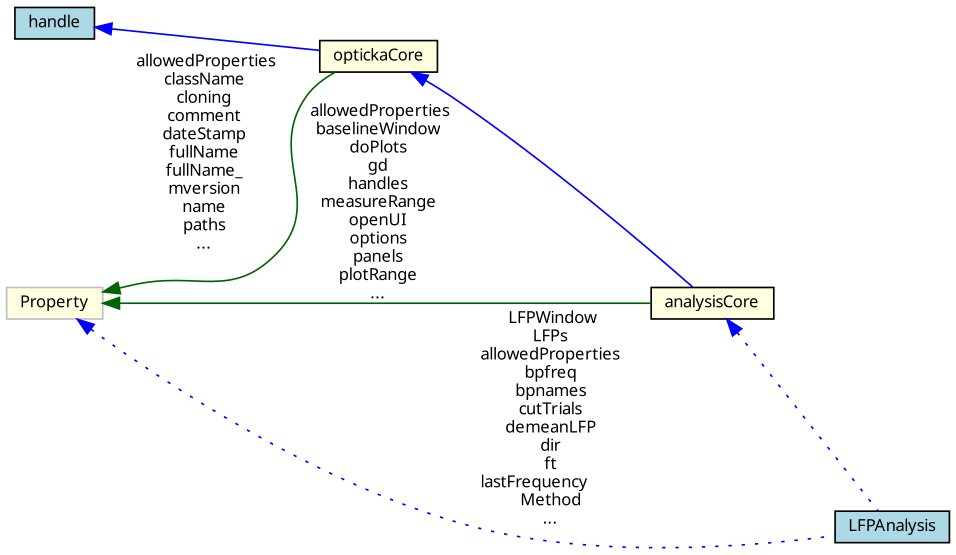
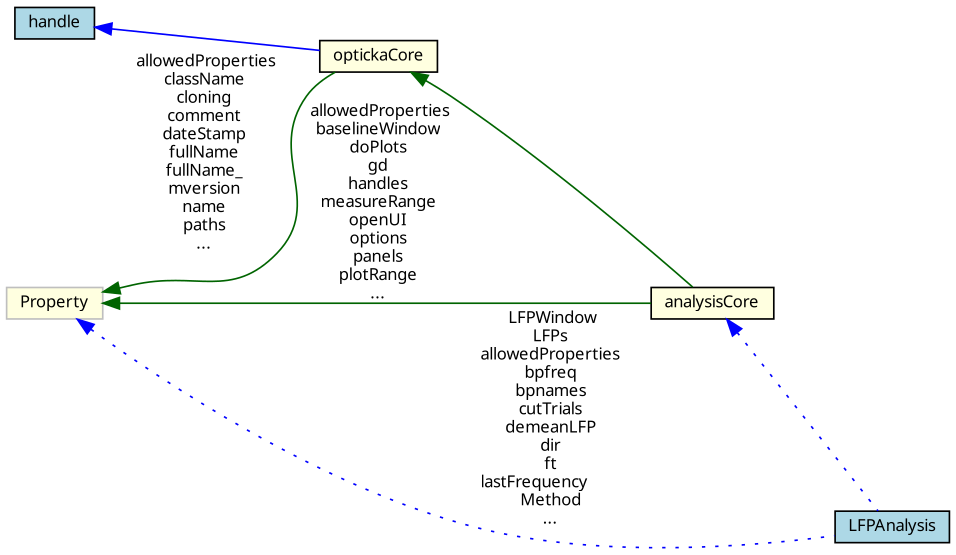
(563, 179) -> (563, 179)
